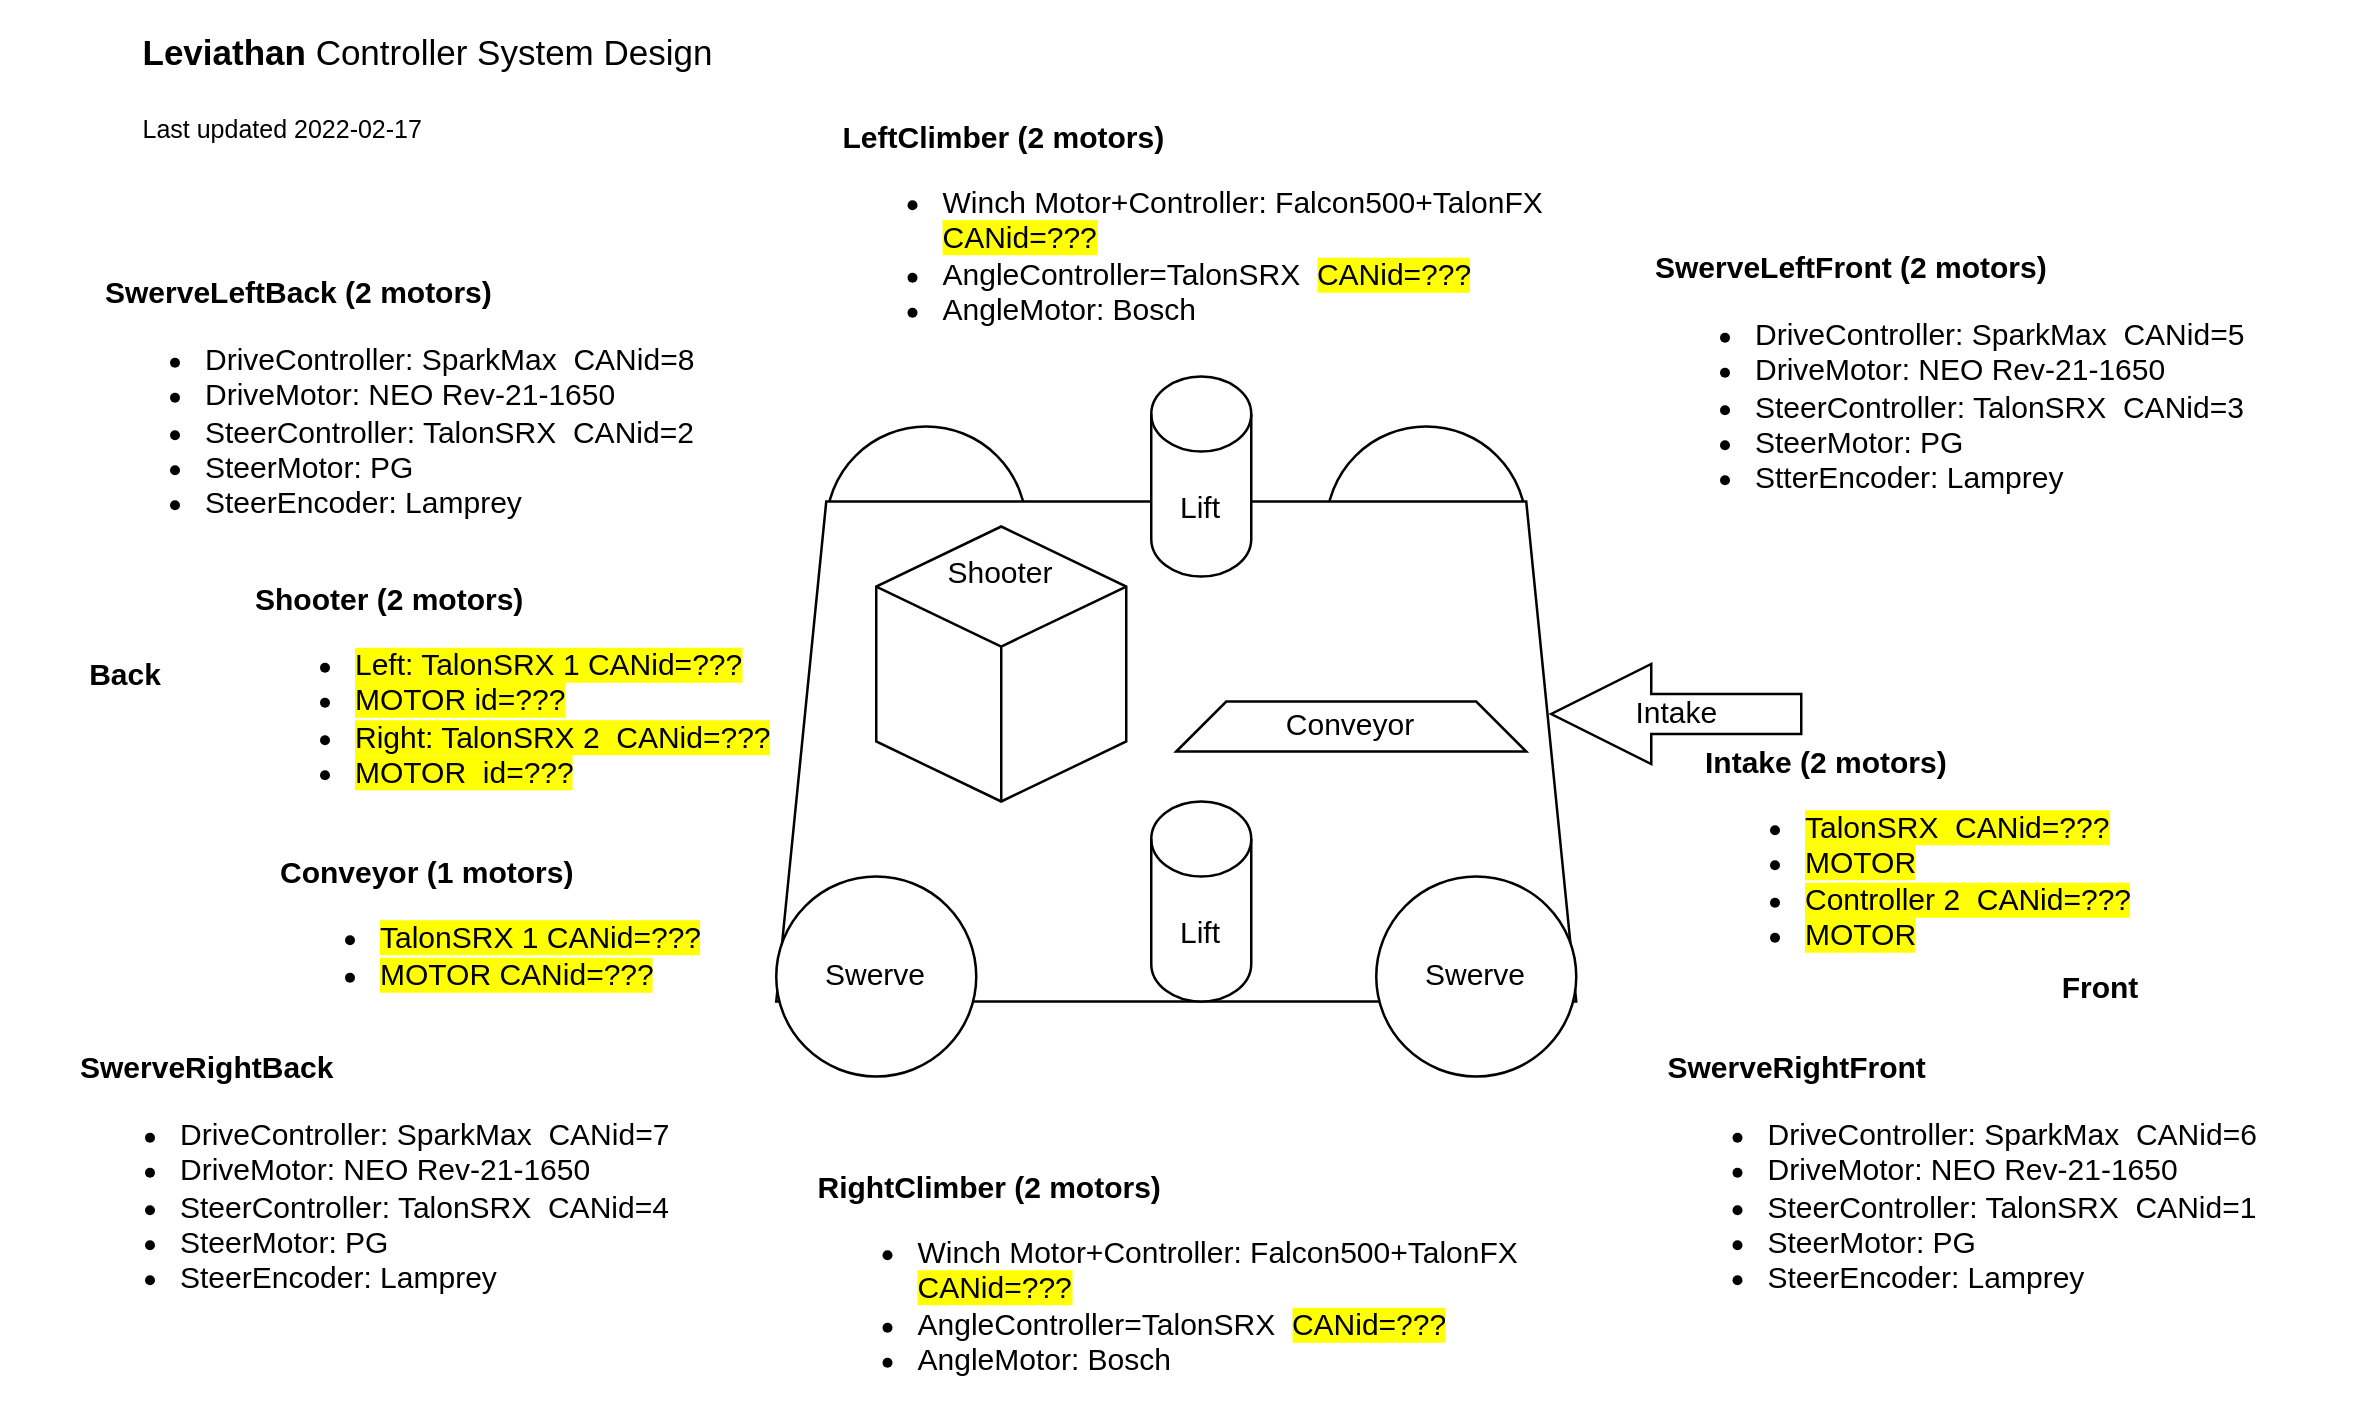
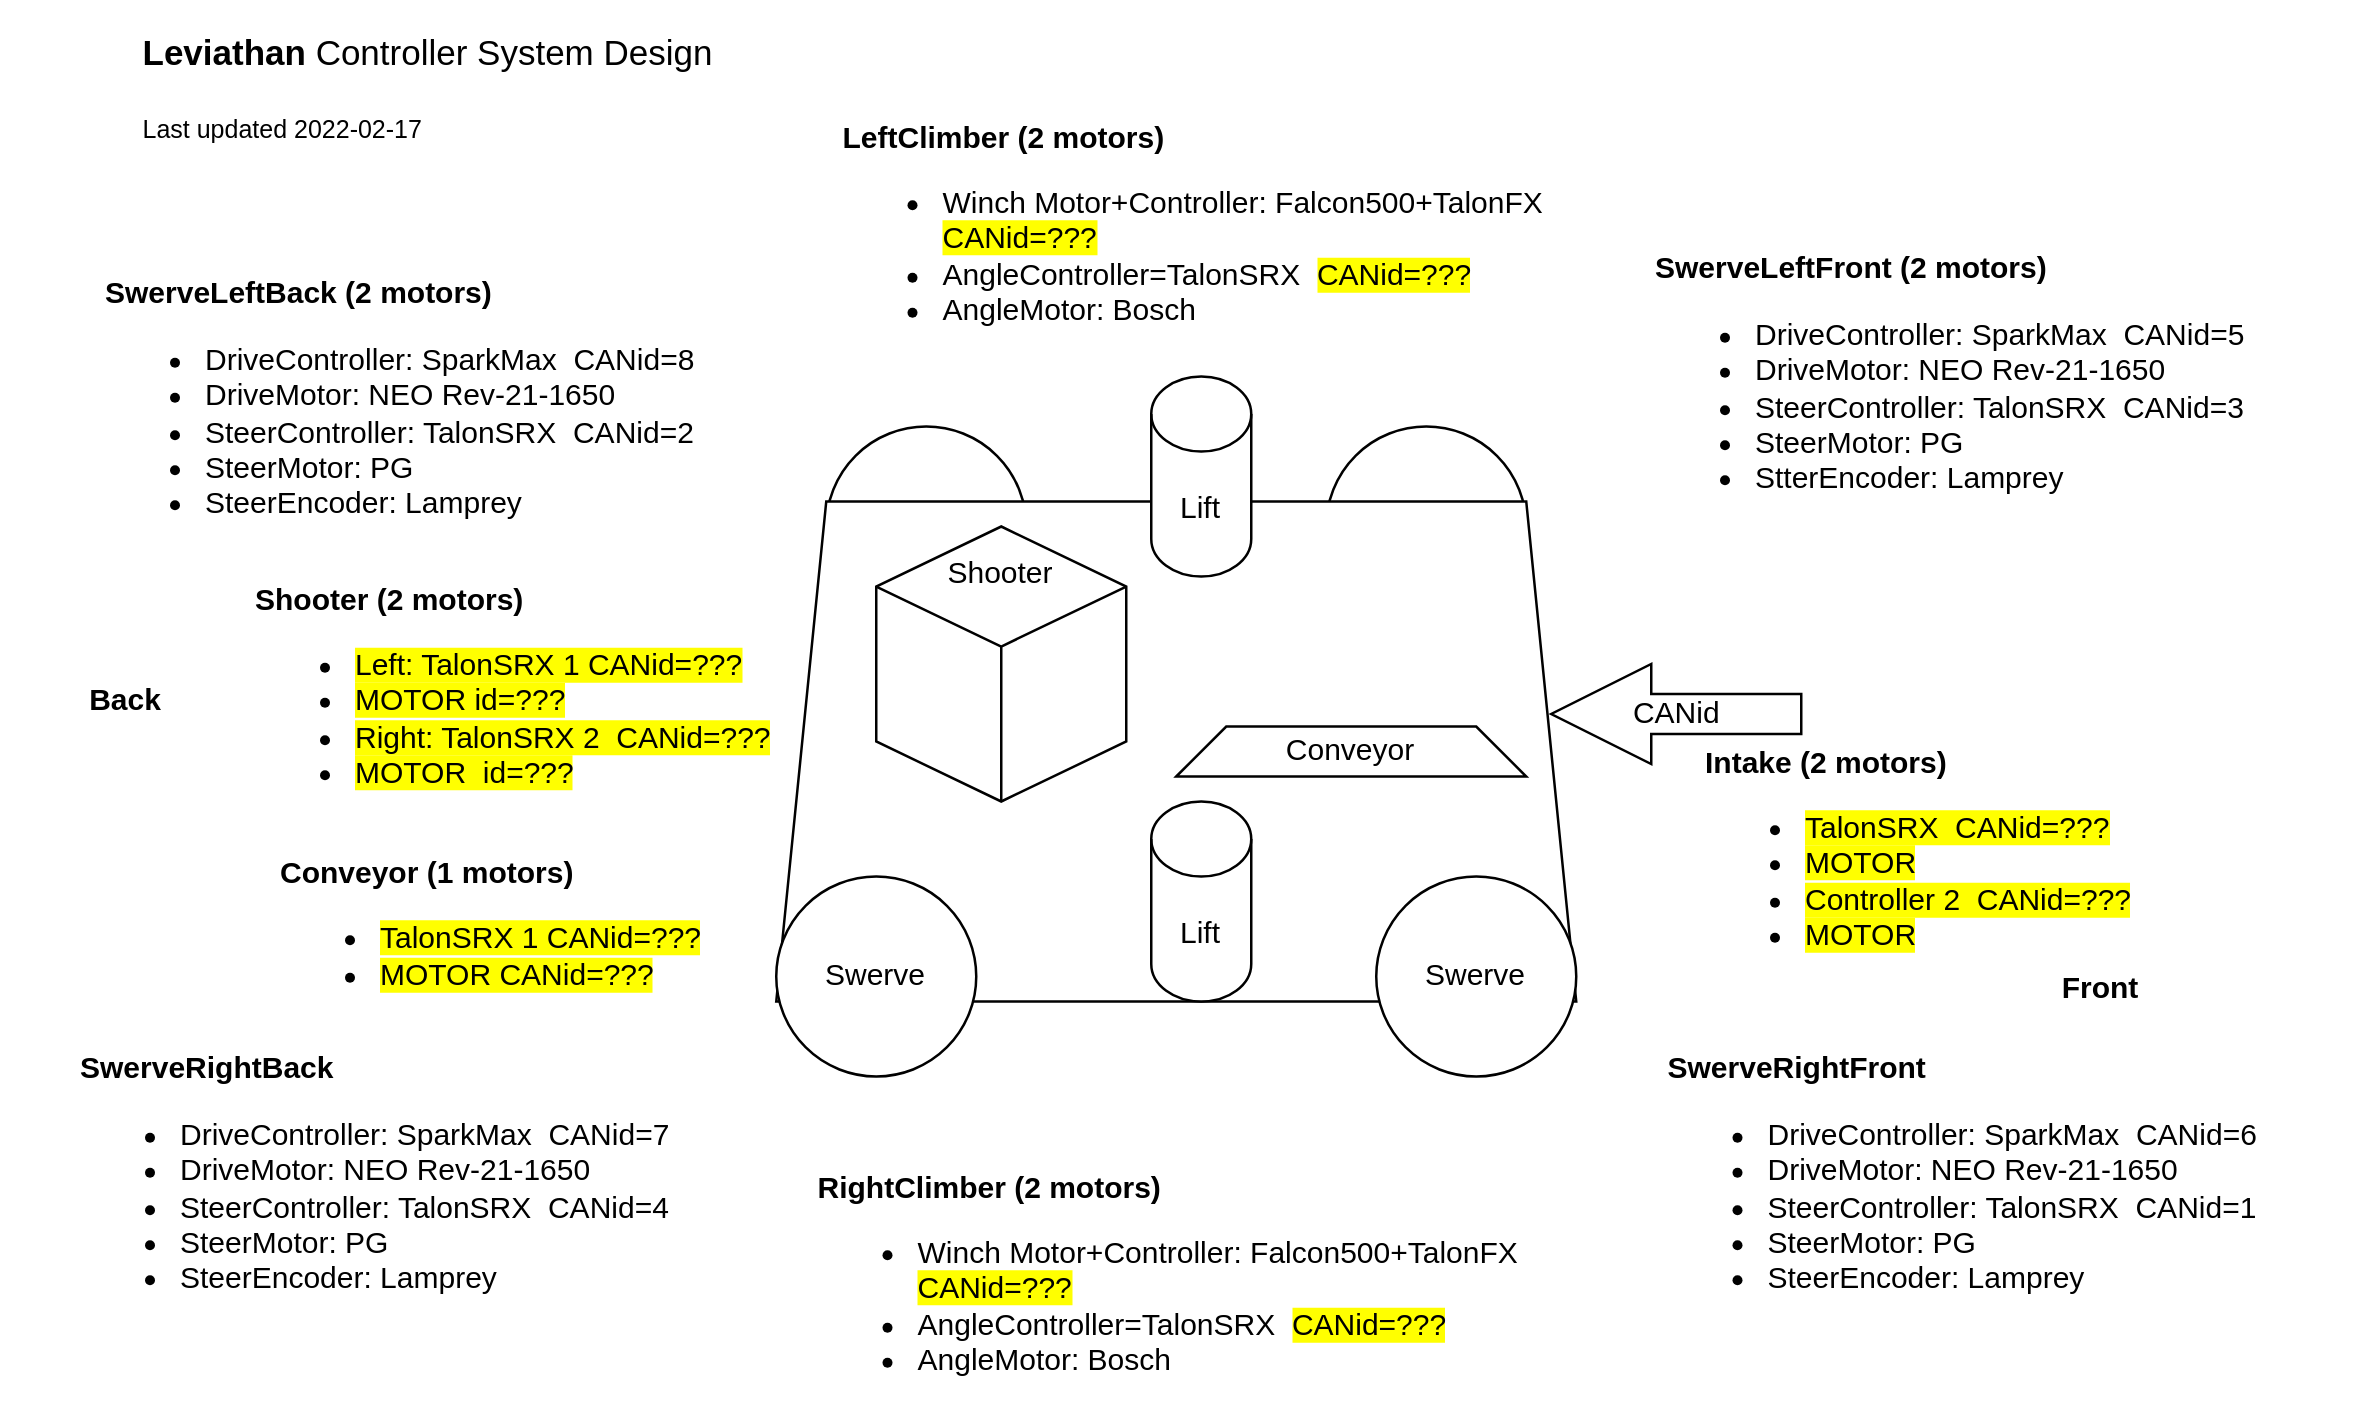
(126, 676) -> (126, 701)
(1678, 714) -> (1678, 714)
(1351, 726) -> (1351, 751)
